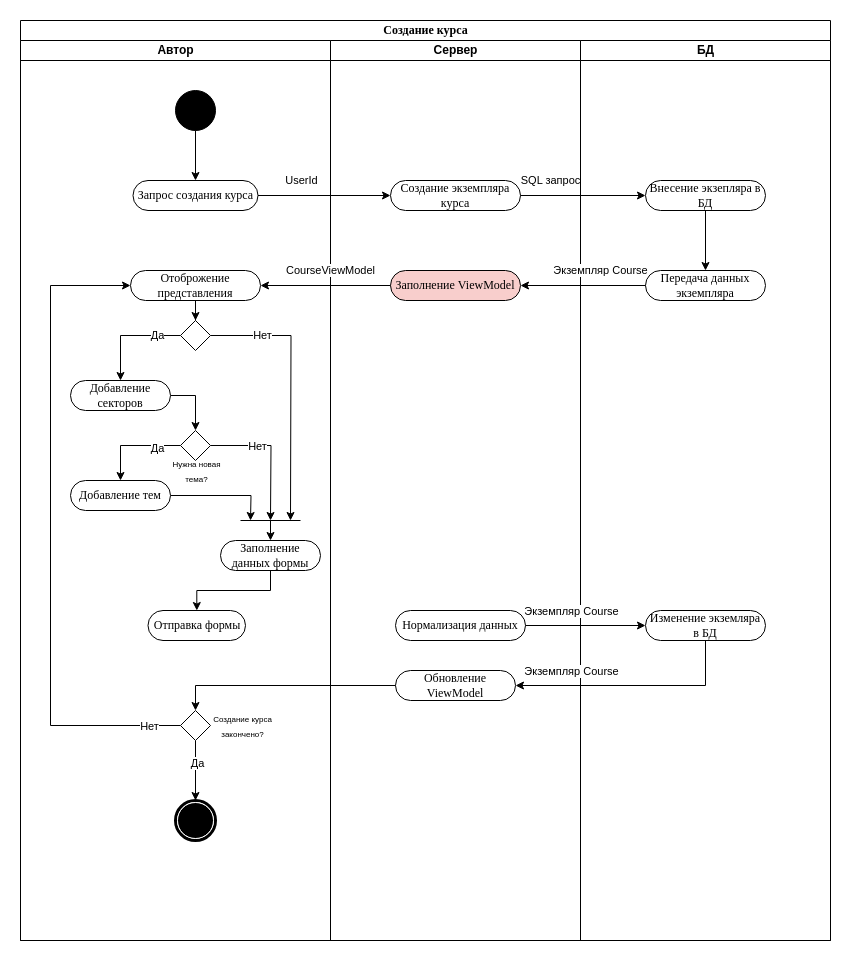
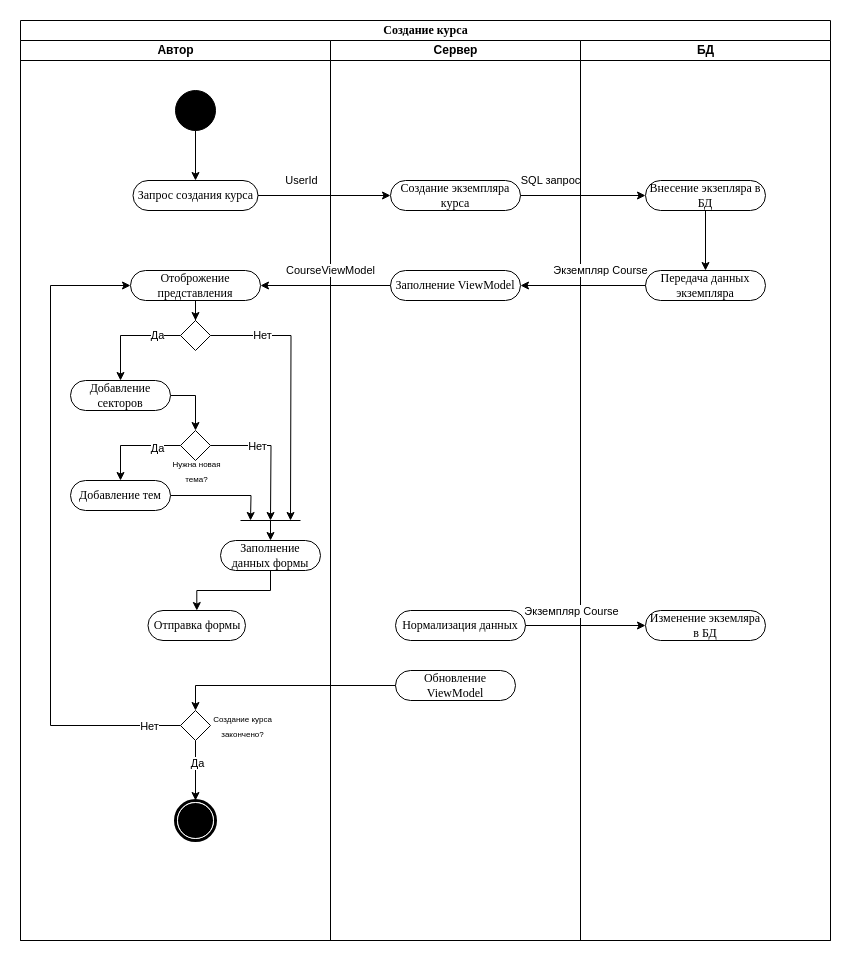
(456, 286) -> (456, 286)
(636, 686) -> none
